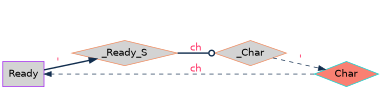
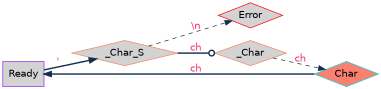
none -> (250, 15)
(125, 53) -> (125, 53)
(300, 59) -> (300, 59)
(183, 74) -> (183, 74)
